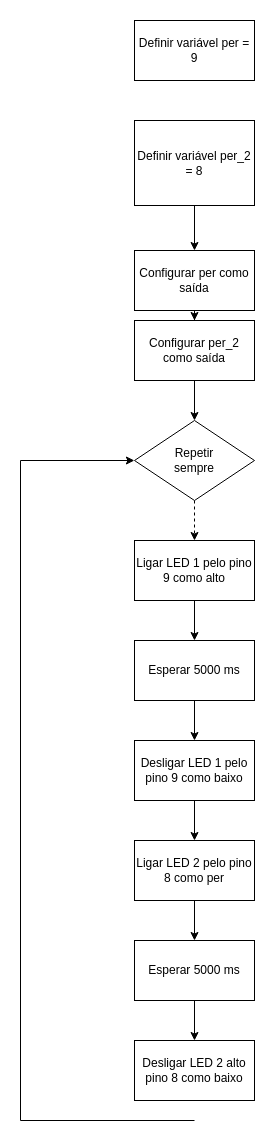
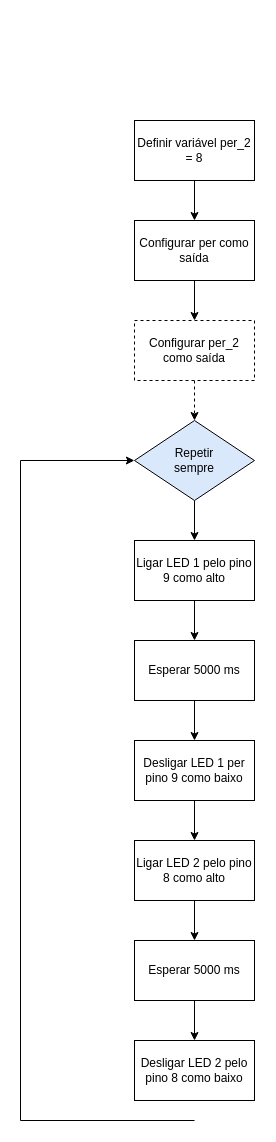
(195, 51) -> none
(195, 163) -> (195, 151)
(195, 281) -> (195, 251)
(195, 351) -> (195, 351)
(195, 396) -> (195, 396)
(195, 461) -> (195, 461)
(195, 517) -> (195, 517)
(195, 771) -> (195, 771)
(195, 871) -> (195, 871)
(195, 1071) -> (195, 1071)
